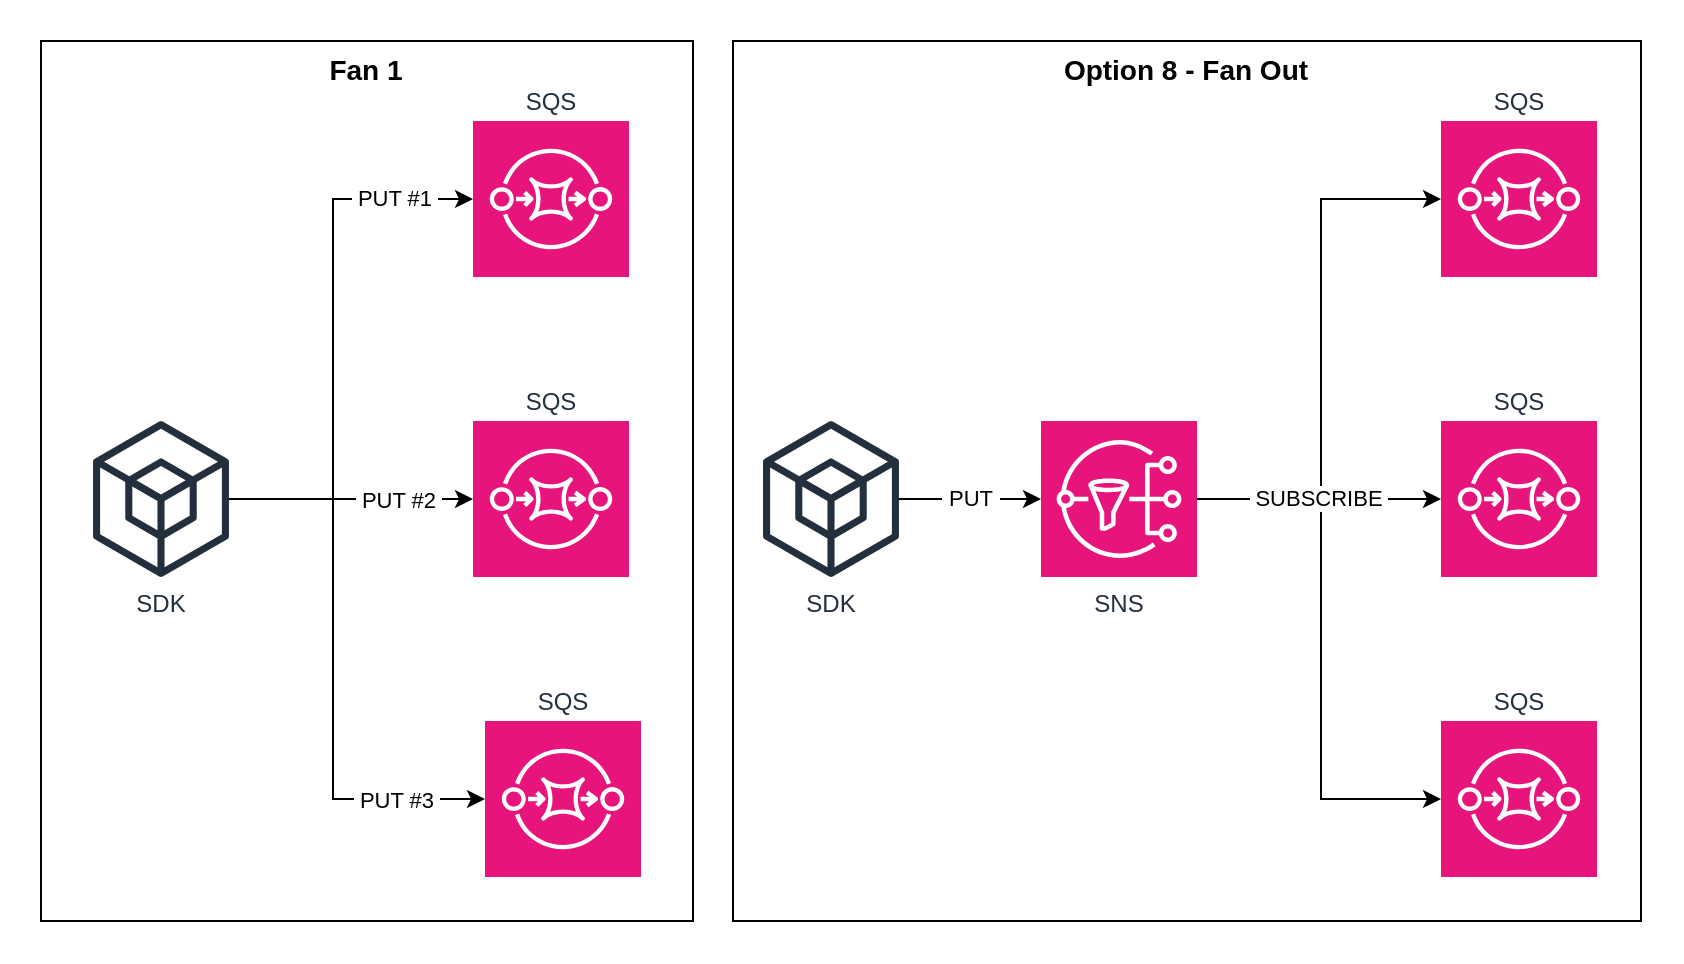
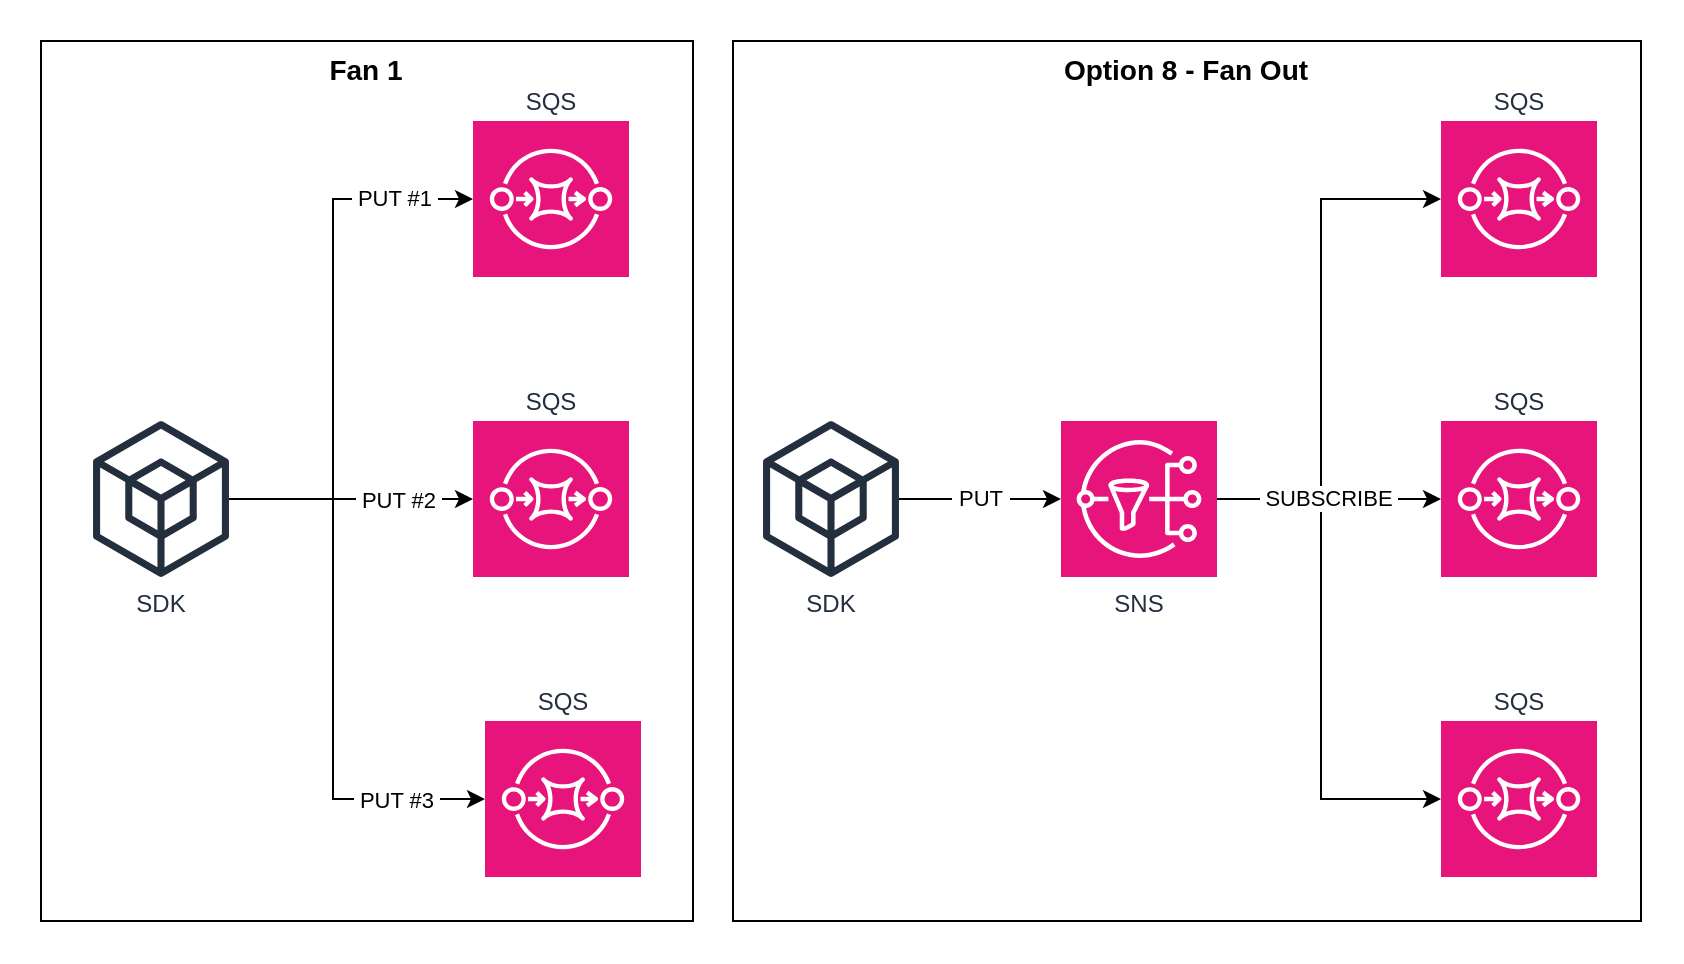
(1119, 499) -> (1139, 499)
